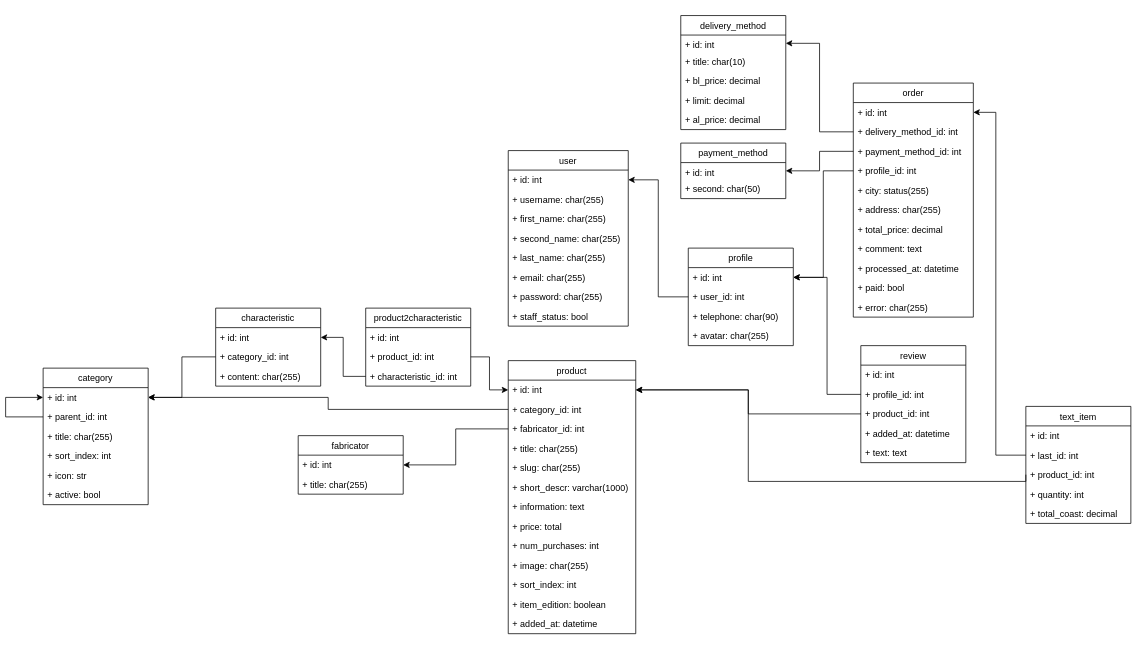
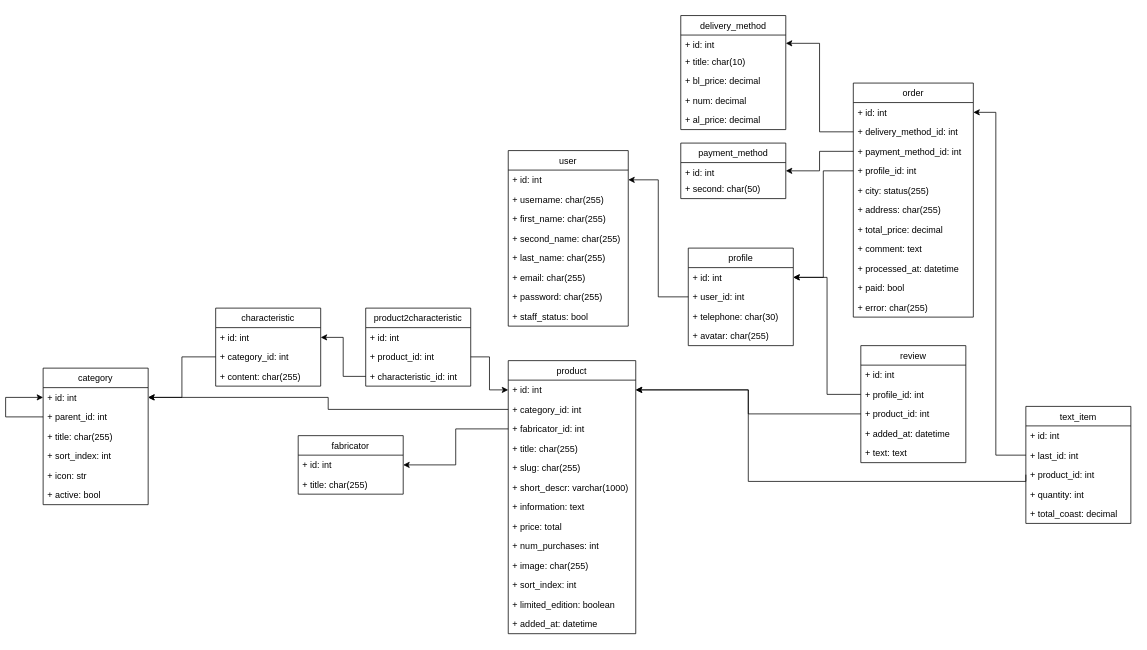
(716, 101) -> (714, 101)
(740, 317) -> (740, 317)
(562, 605) -> (567, 605)
